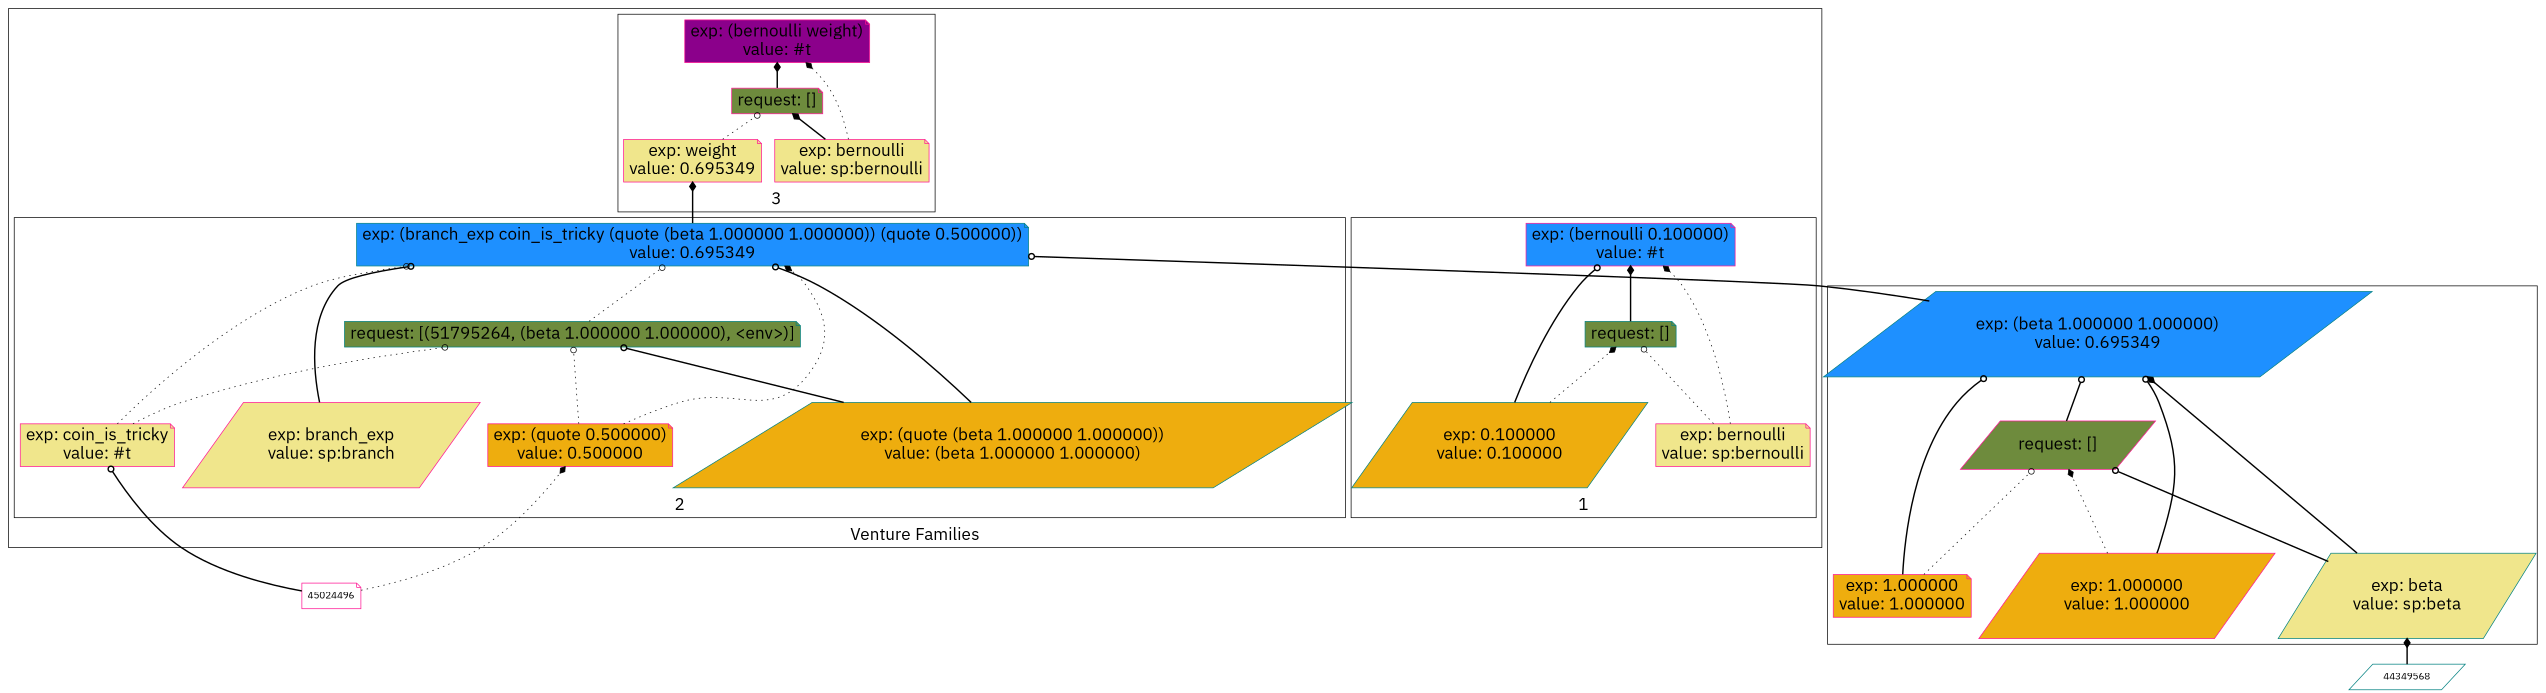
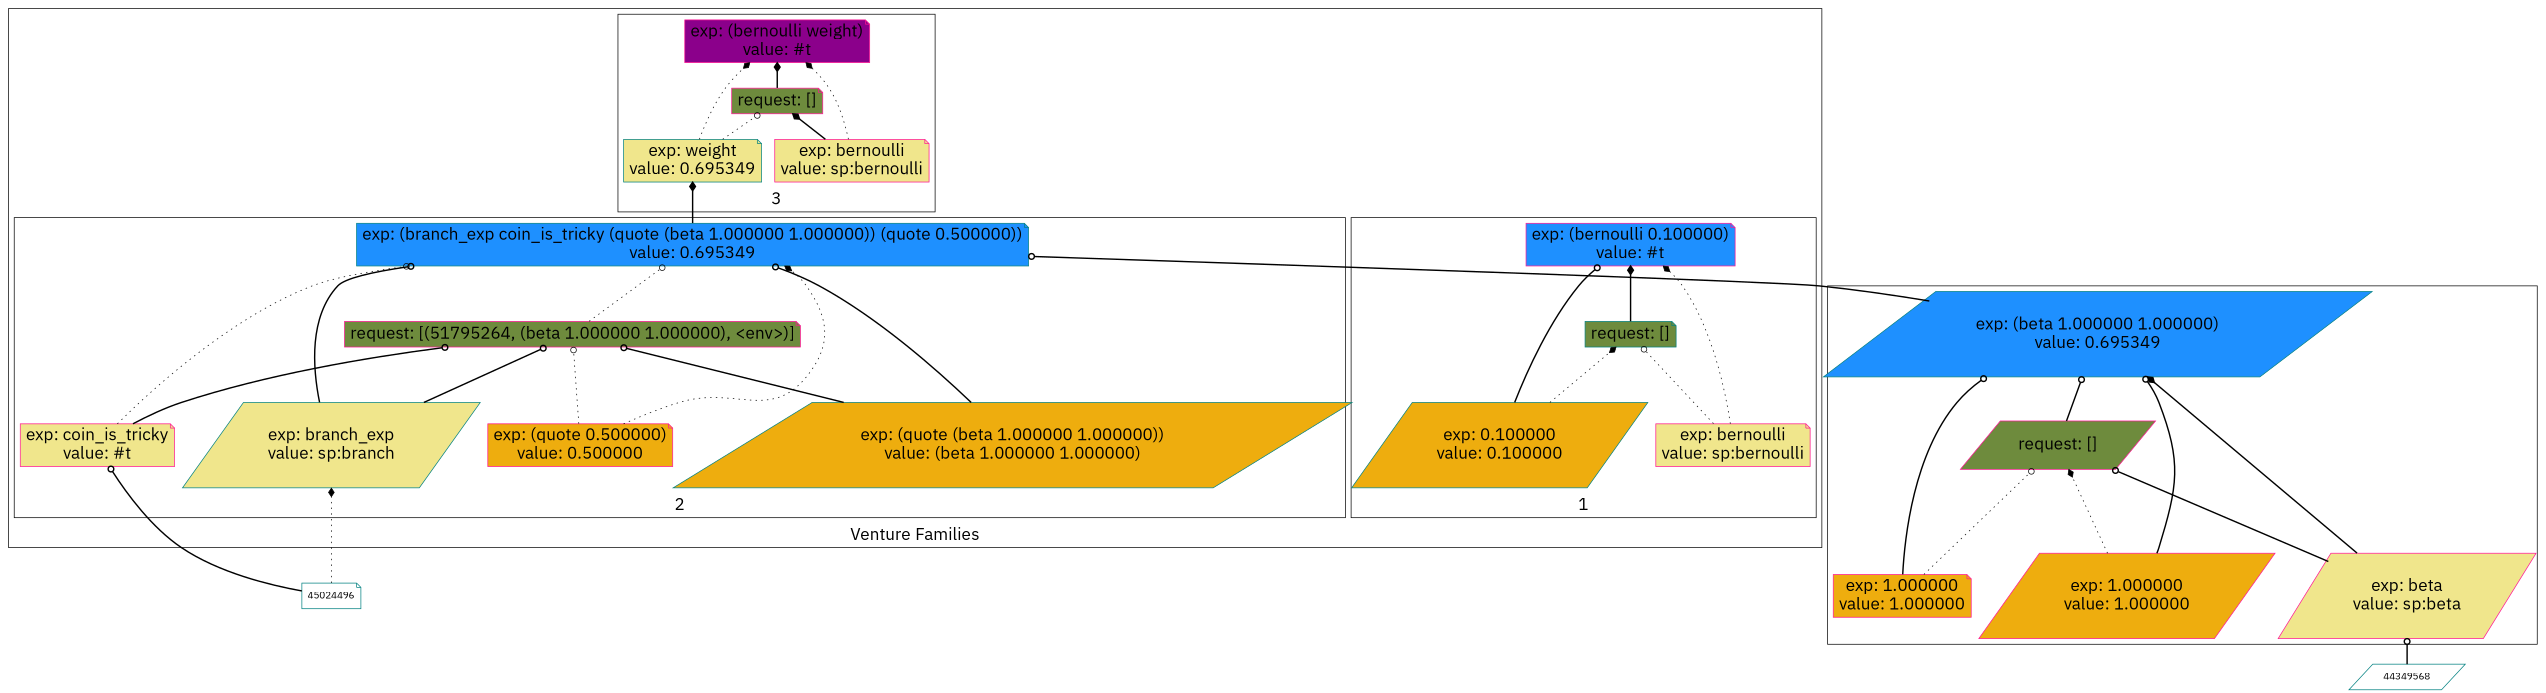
none -> (717, 101)
(693, 161) -> (693, 161)
(572, 334) -> (572, 334)
(285, 375) -> (285, 375)
none -> (482, 376)
(331, 445) -> (331, 445)
(473, 552) -> (331, 540)
(331, 596) -> (331, 596)
(2407, 596) -> (2407, 596)
(2407, 654) -> (2407, 654)
